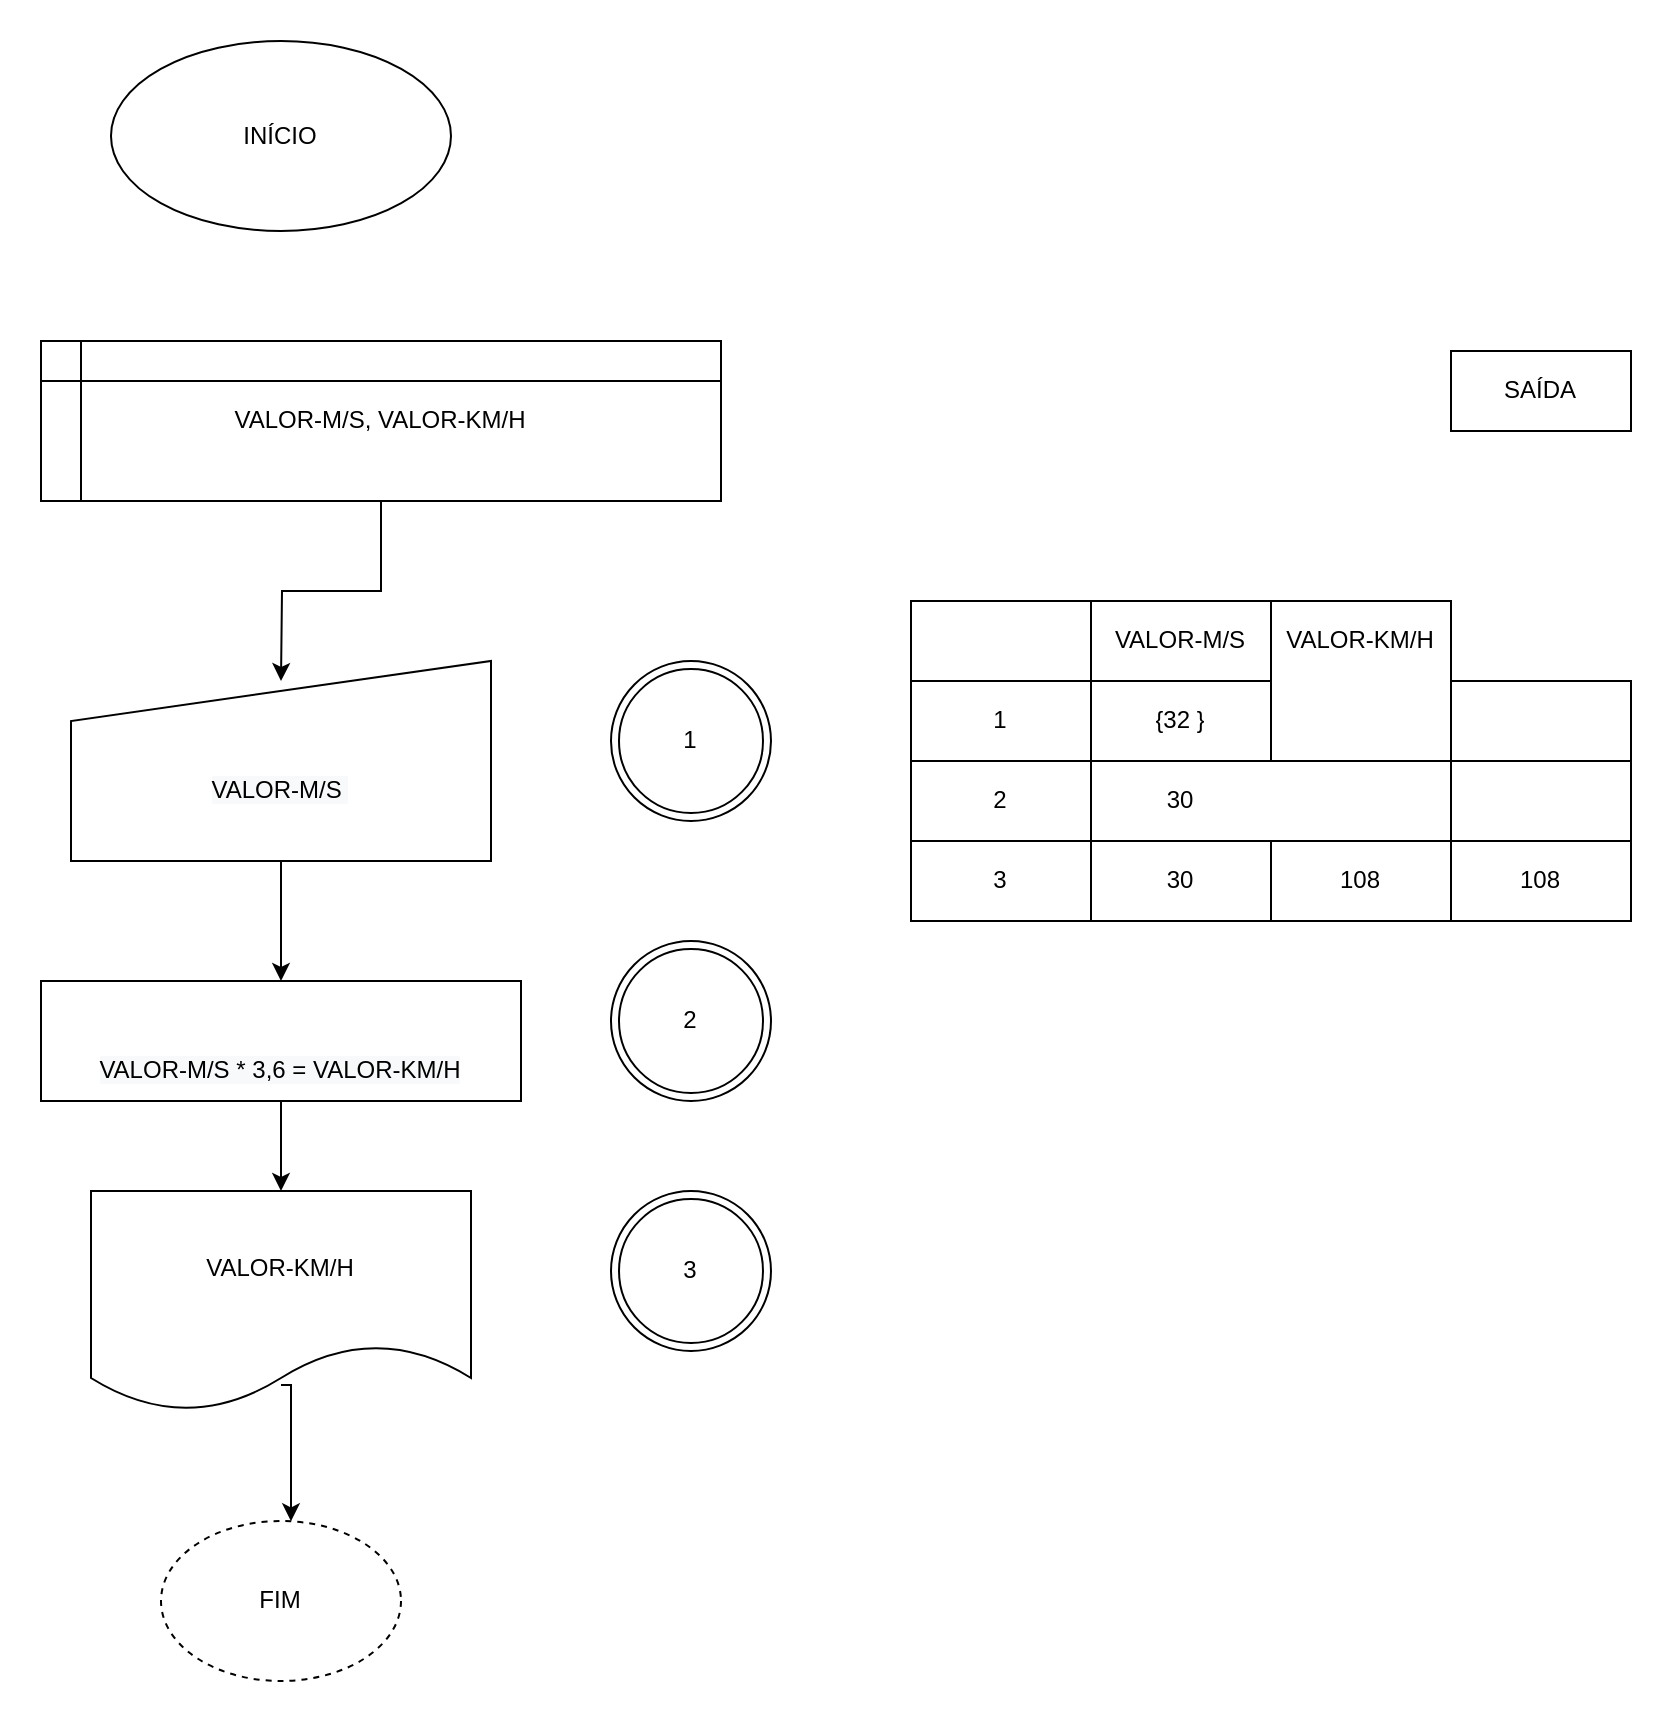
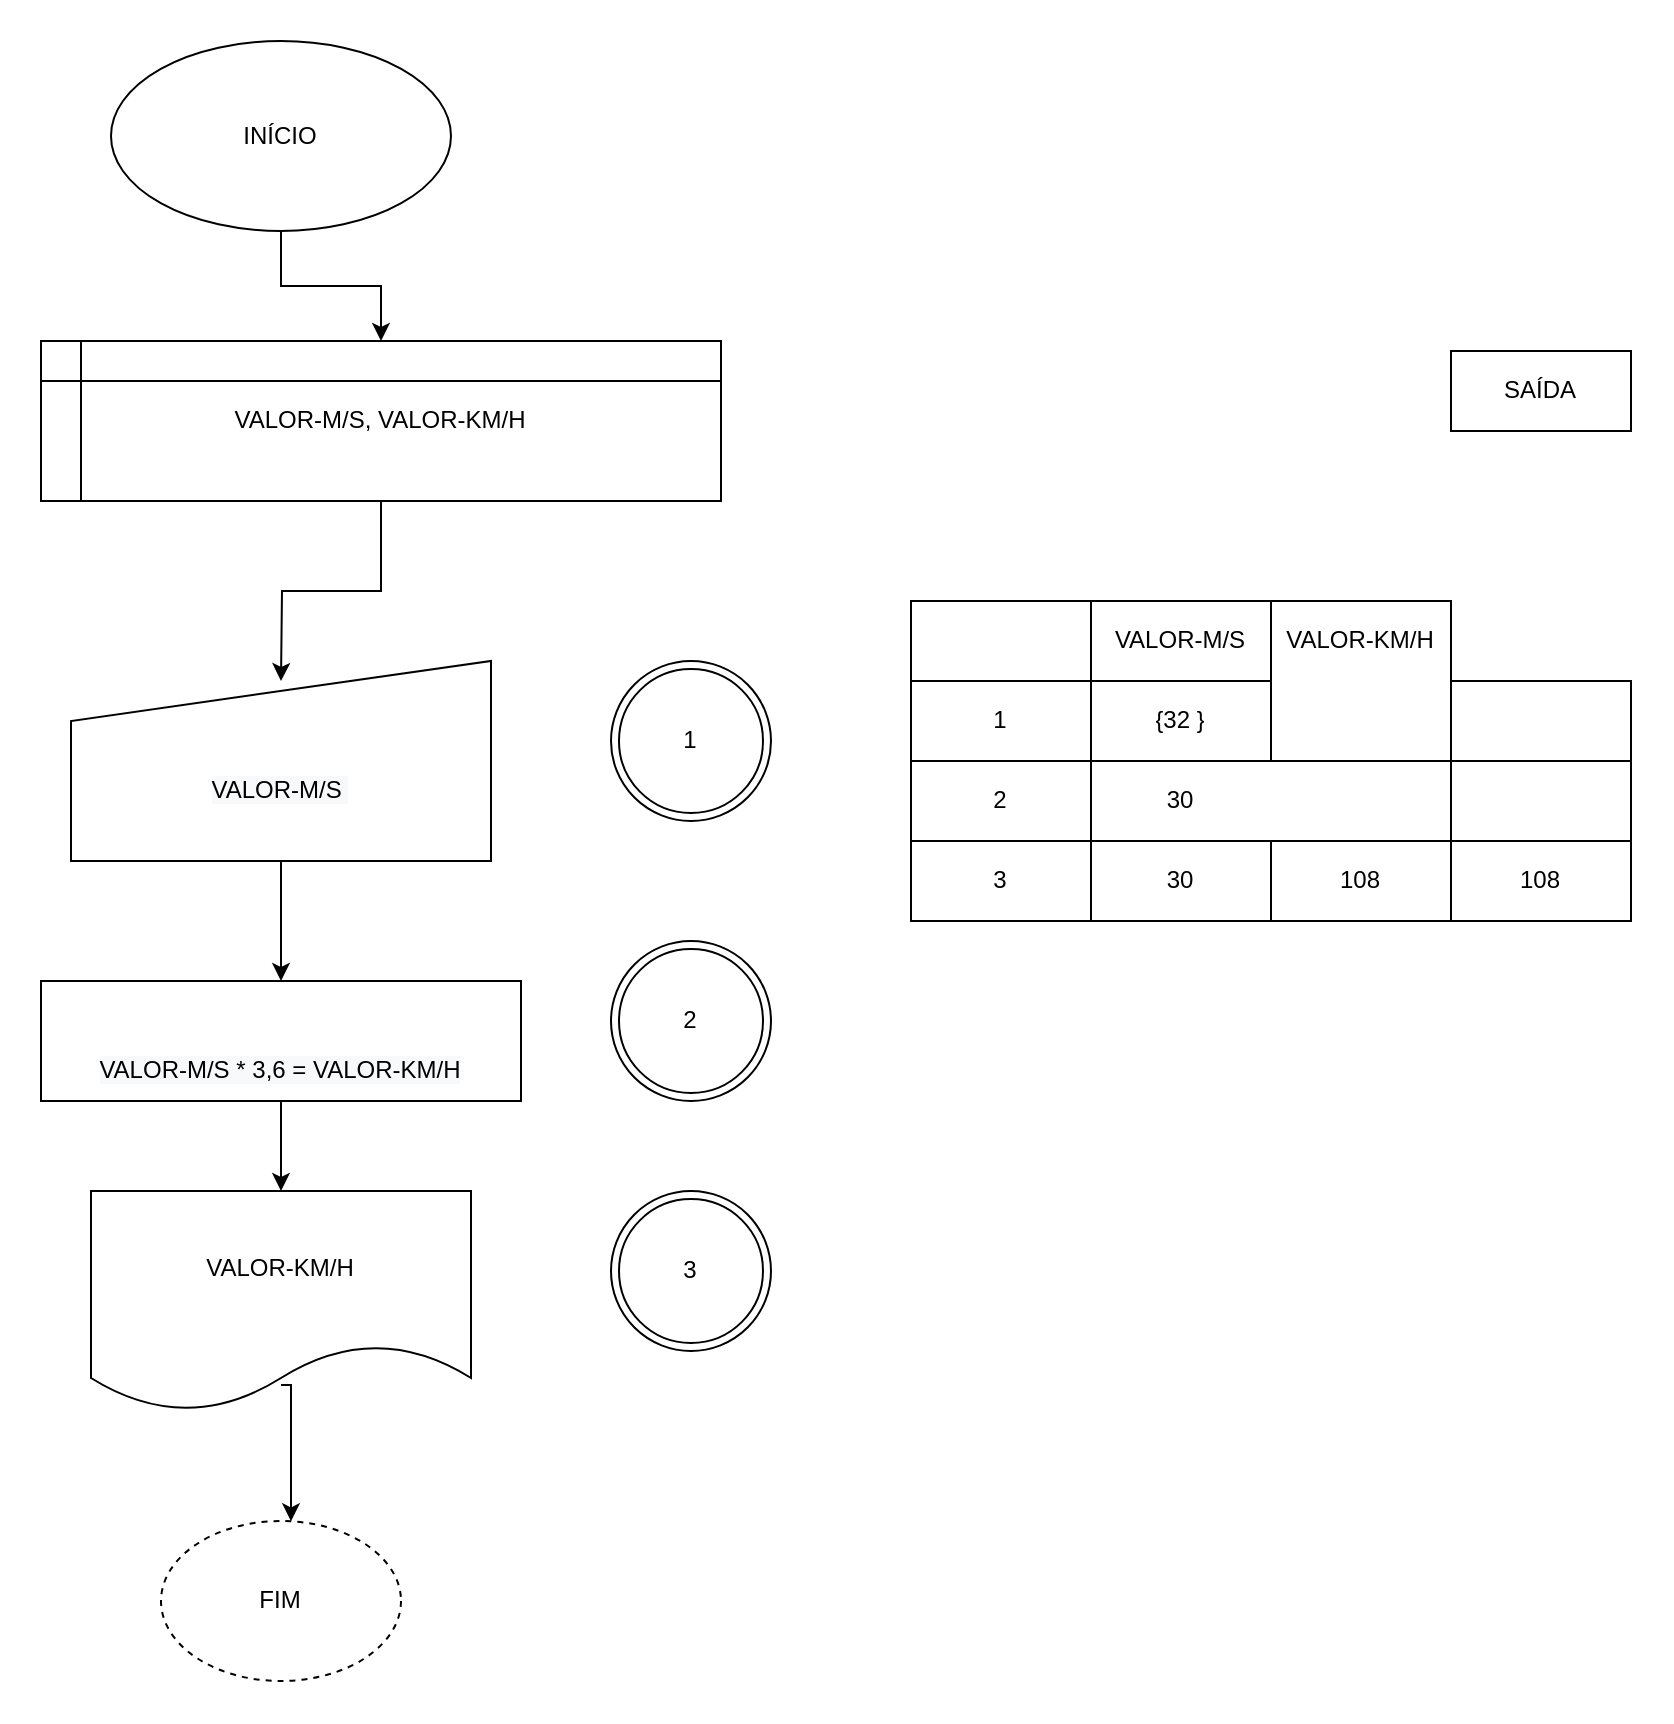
none -> (324, 286)
